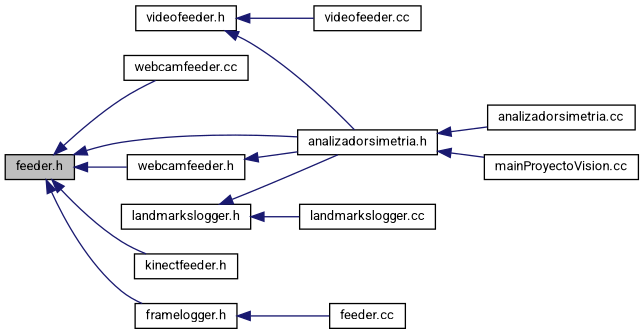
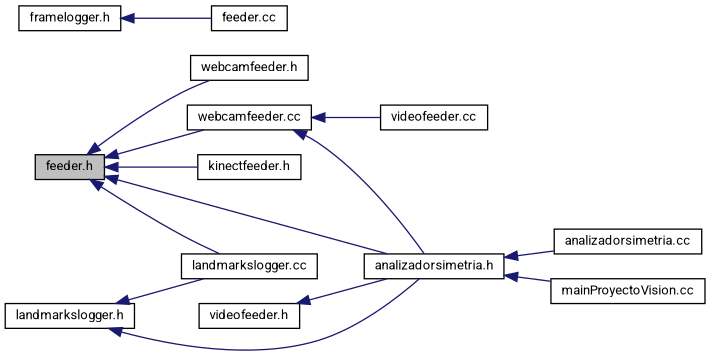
(282, 18) -> (353, 118)
(278, 155) -> (371, 188)
(88, 255) -> (159, 223)
